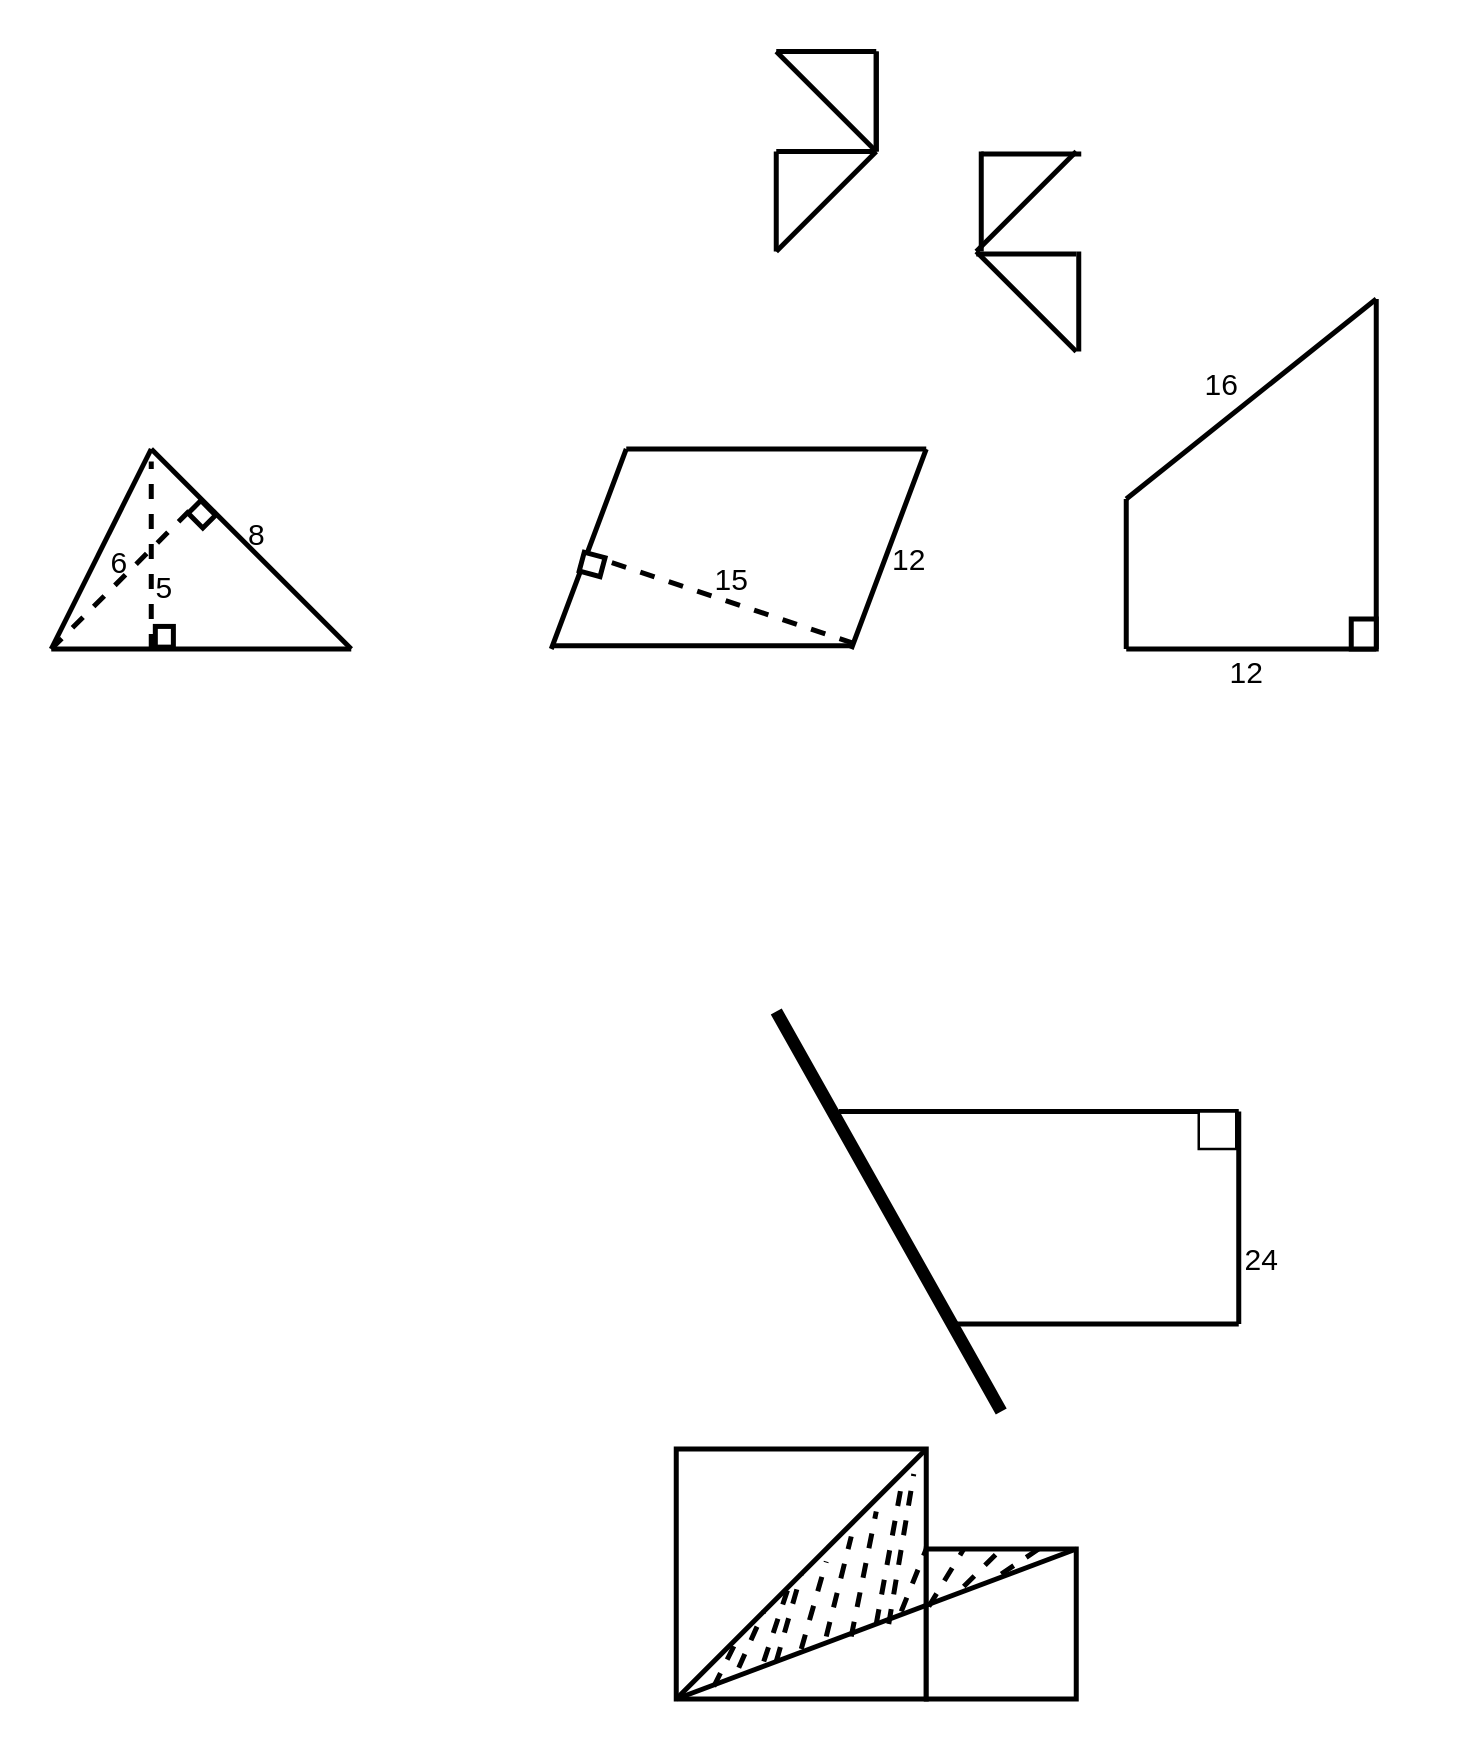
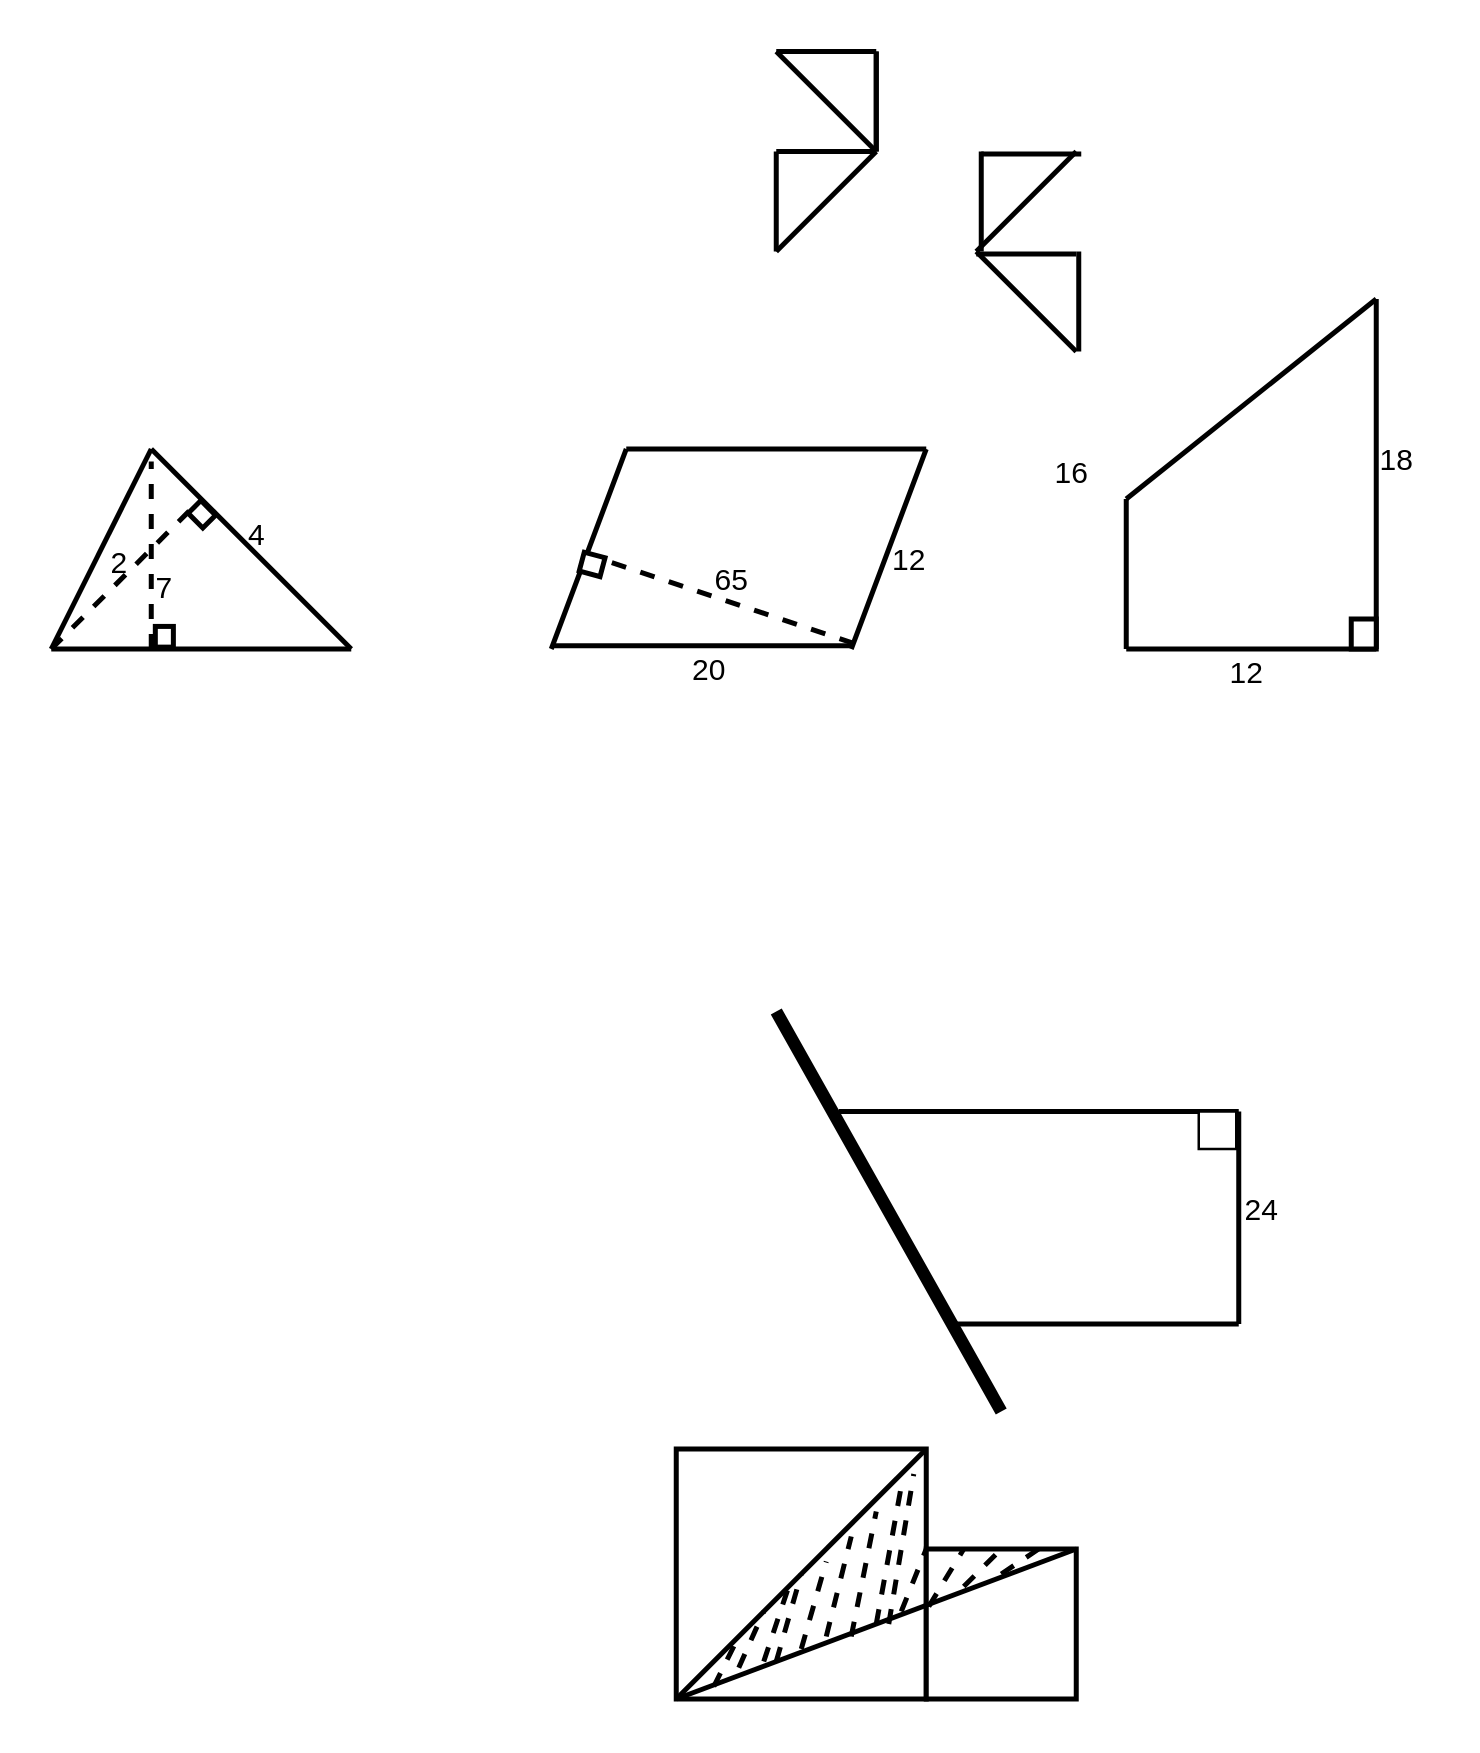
(1220, 386) -> (1070, 474)
none -> (1395, 461)
(258, 536) -> (258, 536)
(120, 564) -> (120, 564)
(733, 581) -> (733, 581)
(165, 589) -> (165, 589)
none -> (708, 671)
(1260, 1261) -> (1260, 1211)
